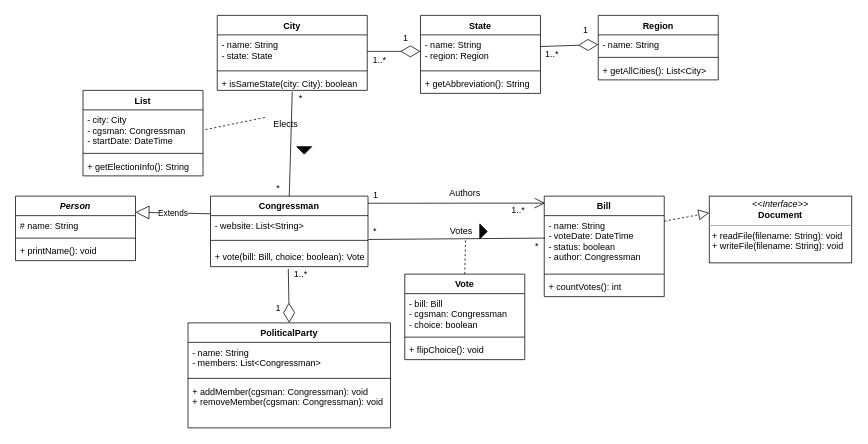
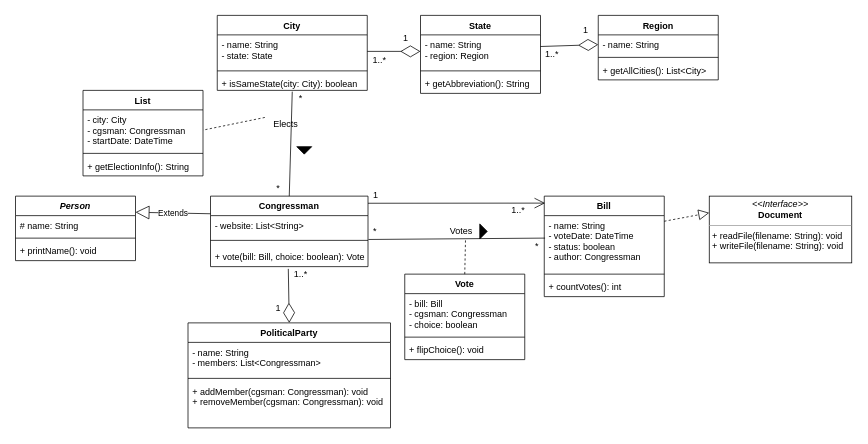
(465, 193) -> none
